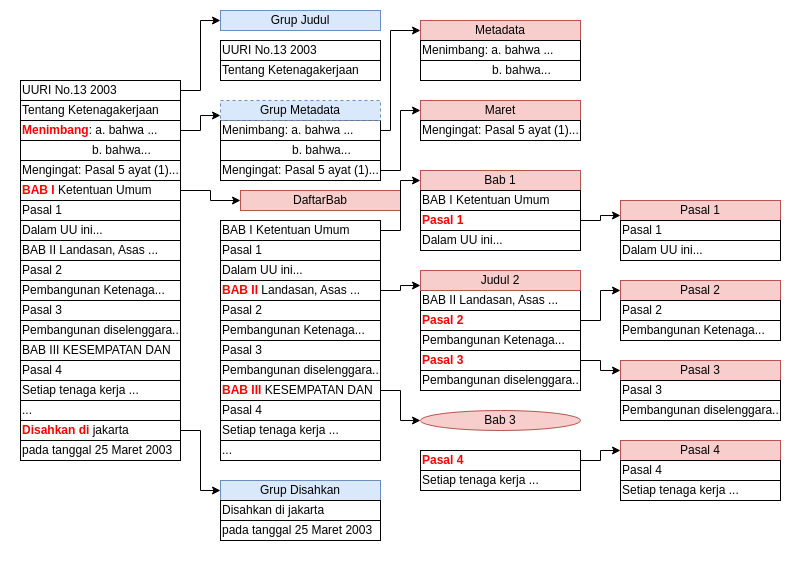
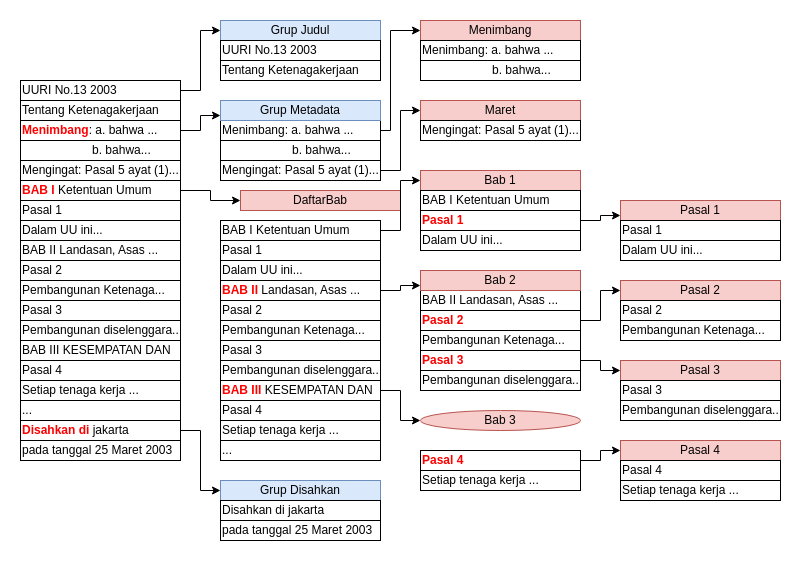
(301, 21) -> (301, 31)
(501, 31) -> (501, 31)
(301, 111) -> (301, 111)
(501, 281) -> (501, 281)
